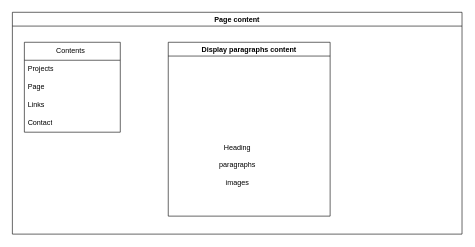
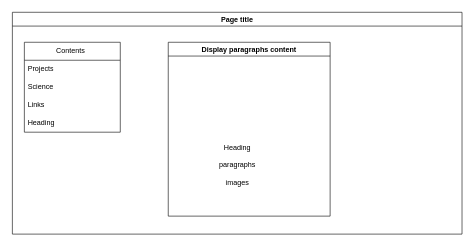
(237, 20) -> (237, 20)
(36, 87) -> (41, 87)
(42, 123) -> (41, 123)
